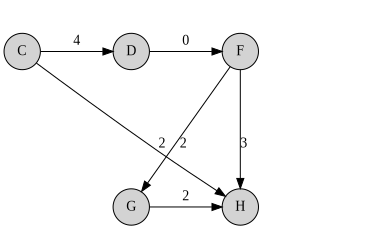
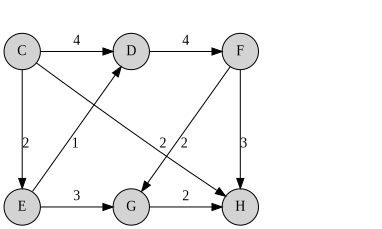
(186, 41) -> (186, 41)
none -> (22, 207)
